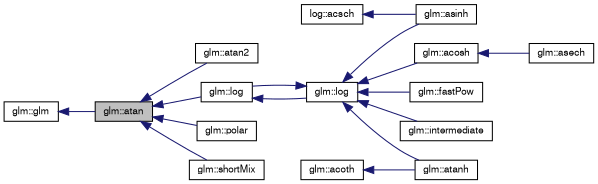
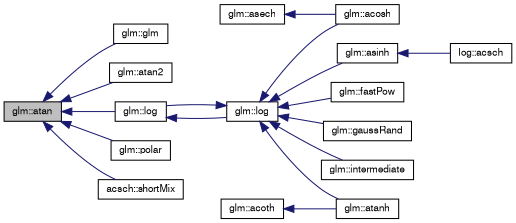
(395, 14) -> (429, 53)
(509, 53) -> (315, 14)
(82, 112) -> (81, 66)
none -> (367, 131)
(227, 170) -> (141, 189)
